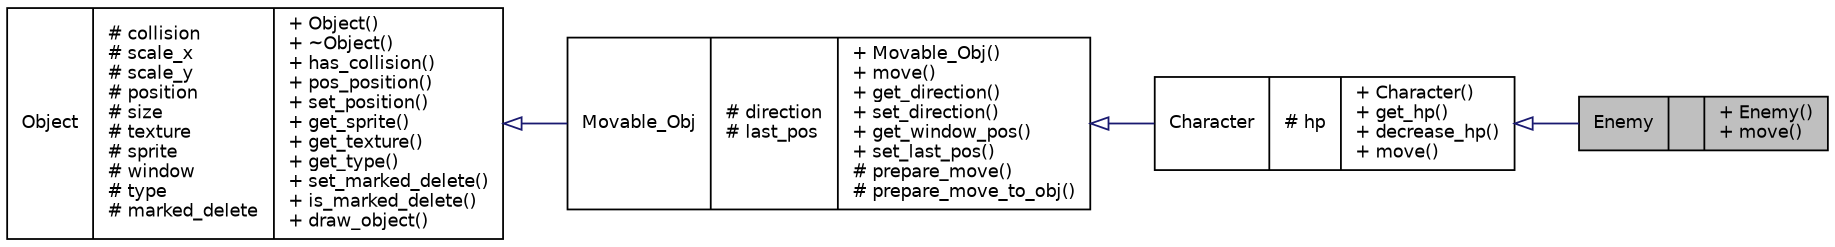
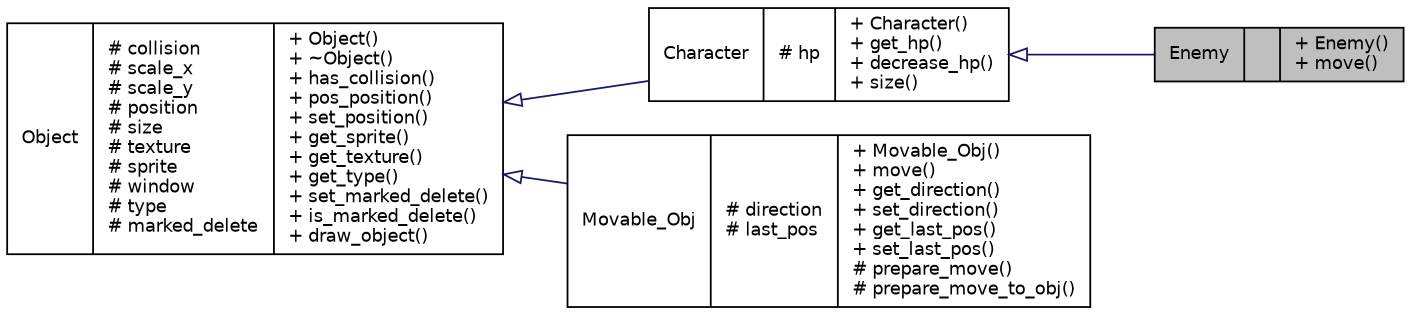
(1132, 124) -> (585, 90)
(942, 132) -> (925, 230)
(1397, 152) -> (884, 83)
